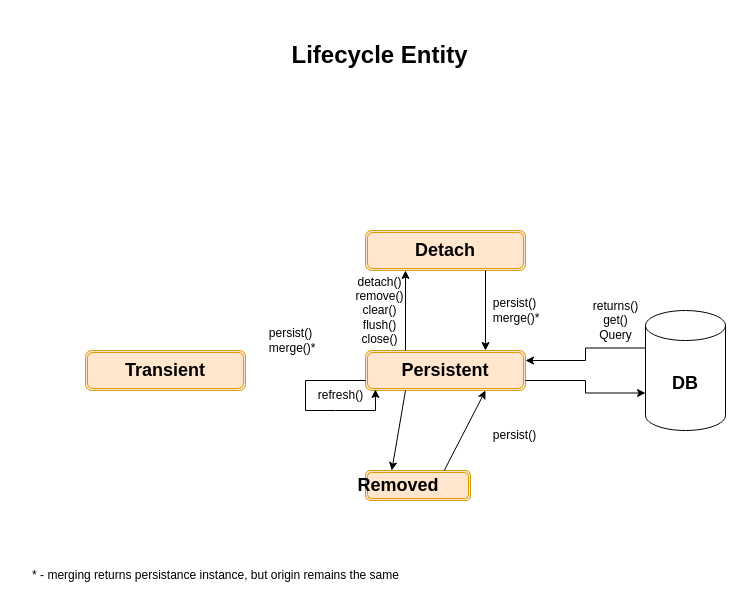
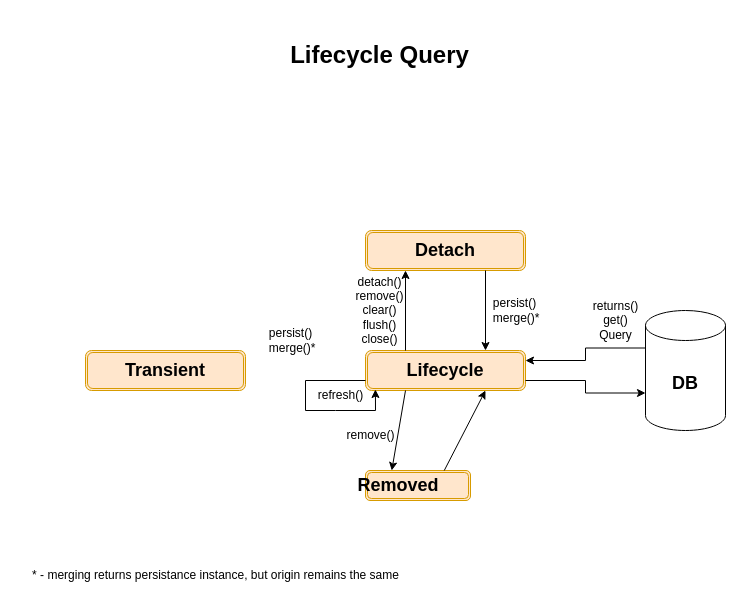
(380, 56) -> (380, 56)
(446, 371) -> (446, 371)
none -> (371, 436)
(515, 436) -> none
